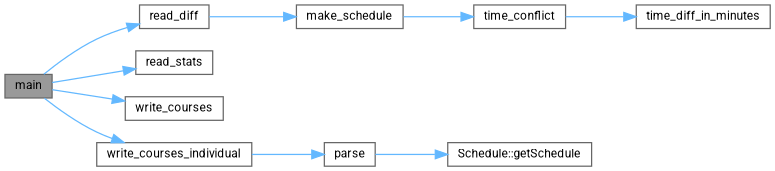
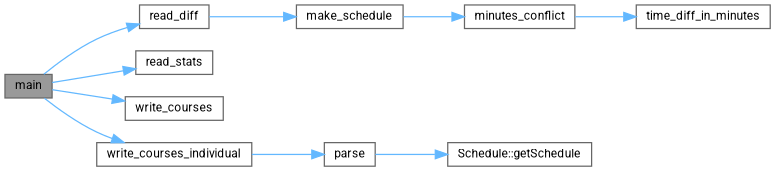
(520, 17) -> (520, 17)
